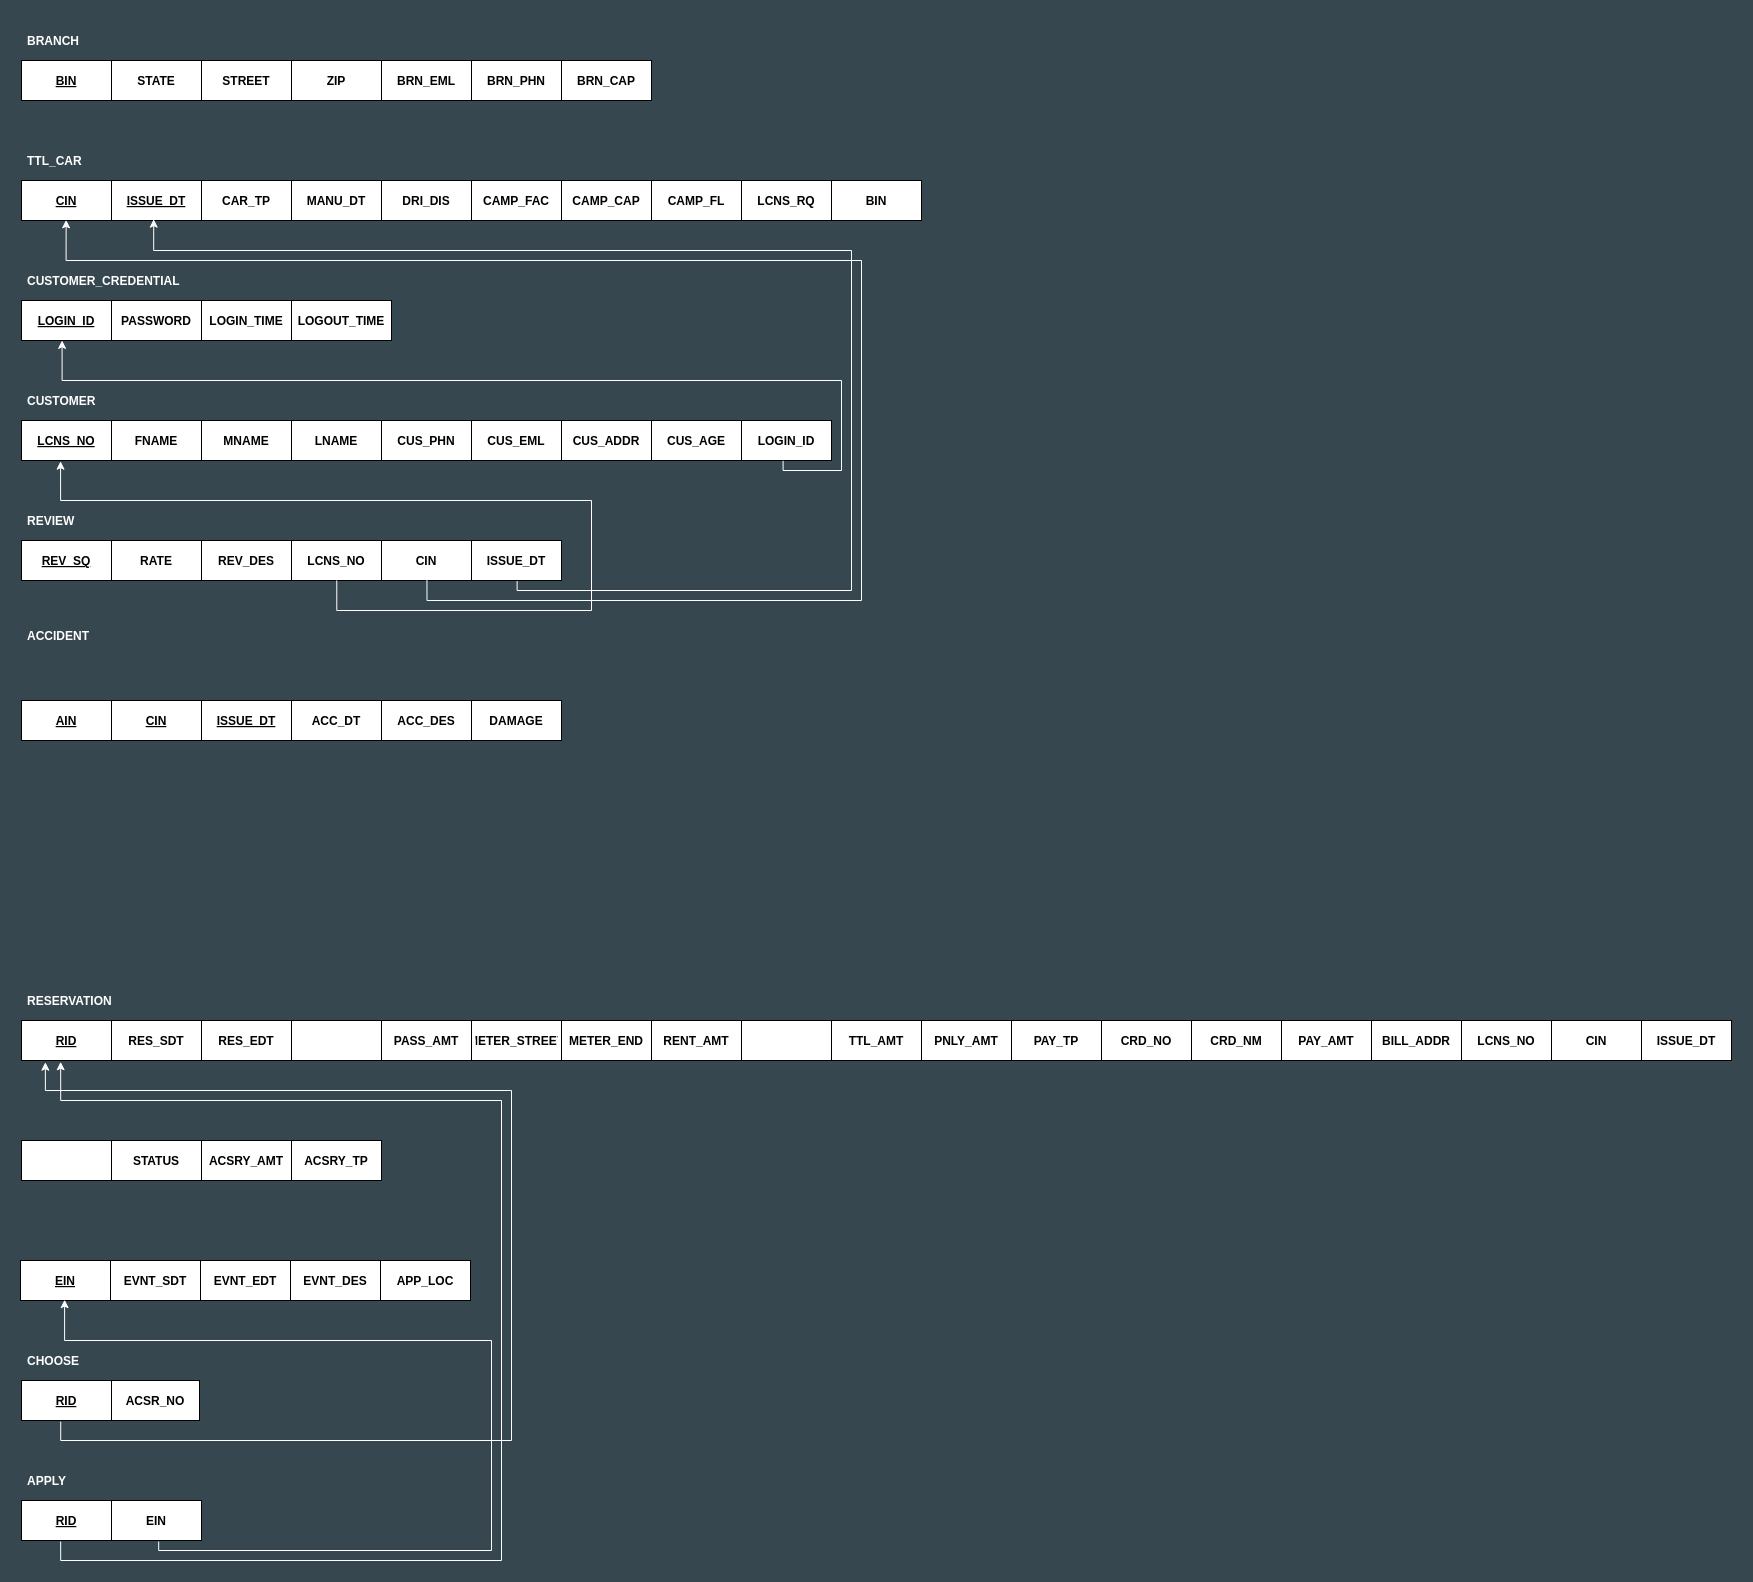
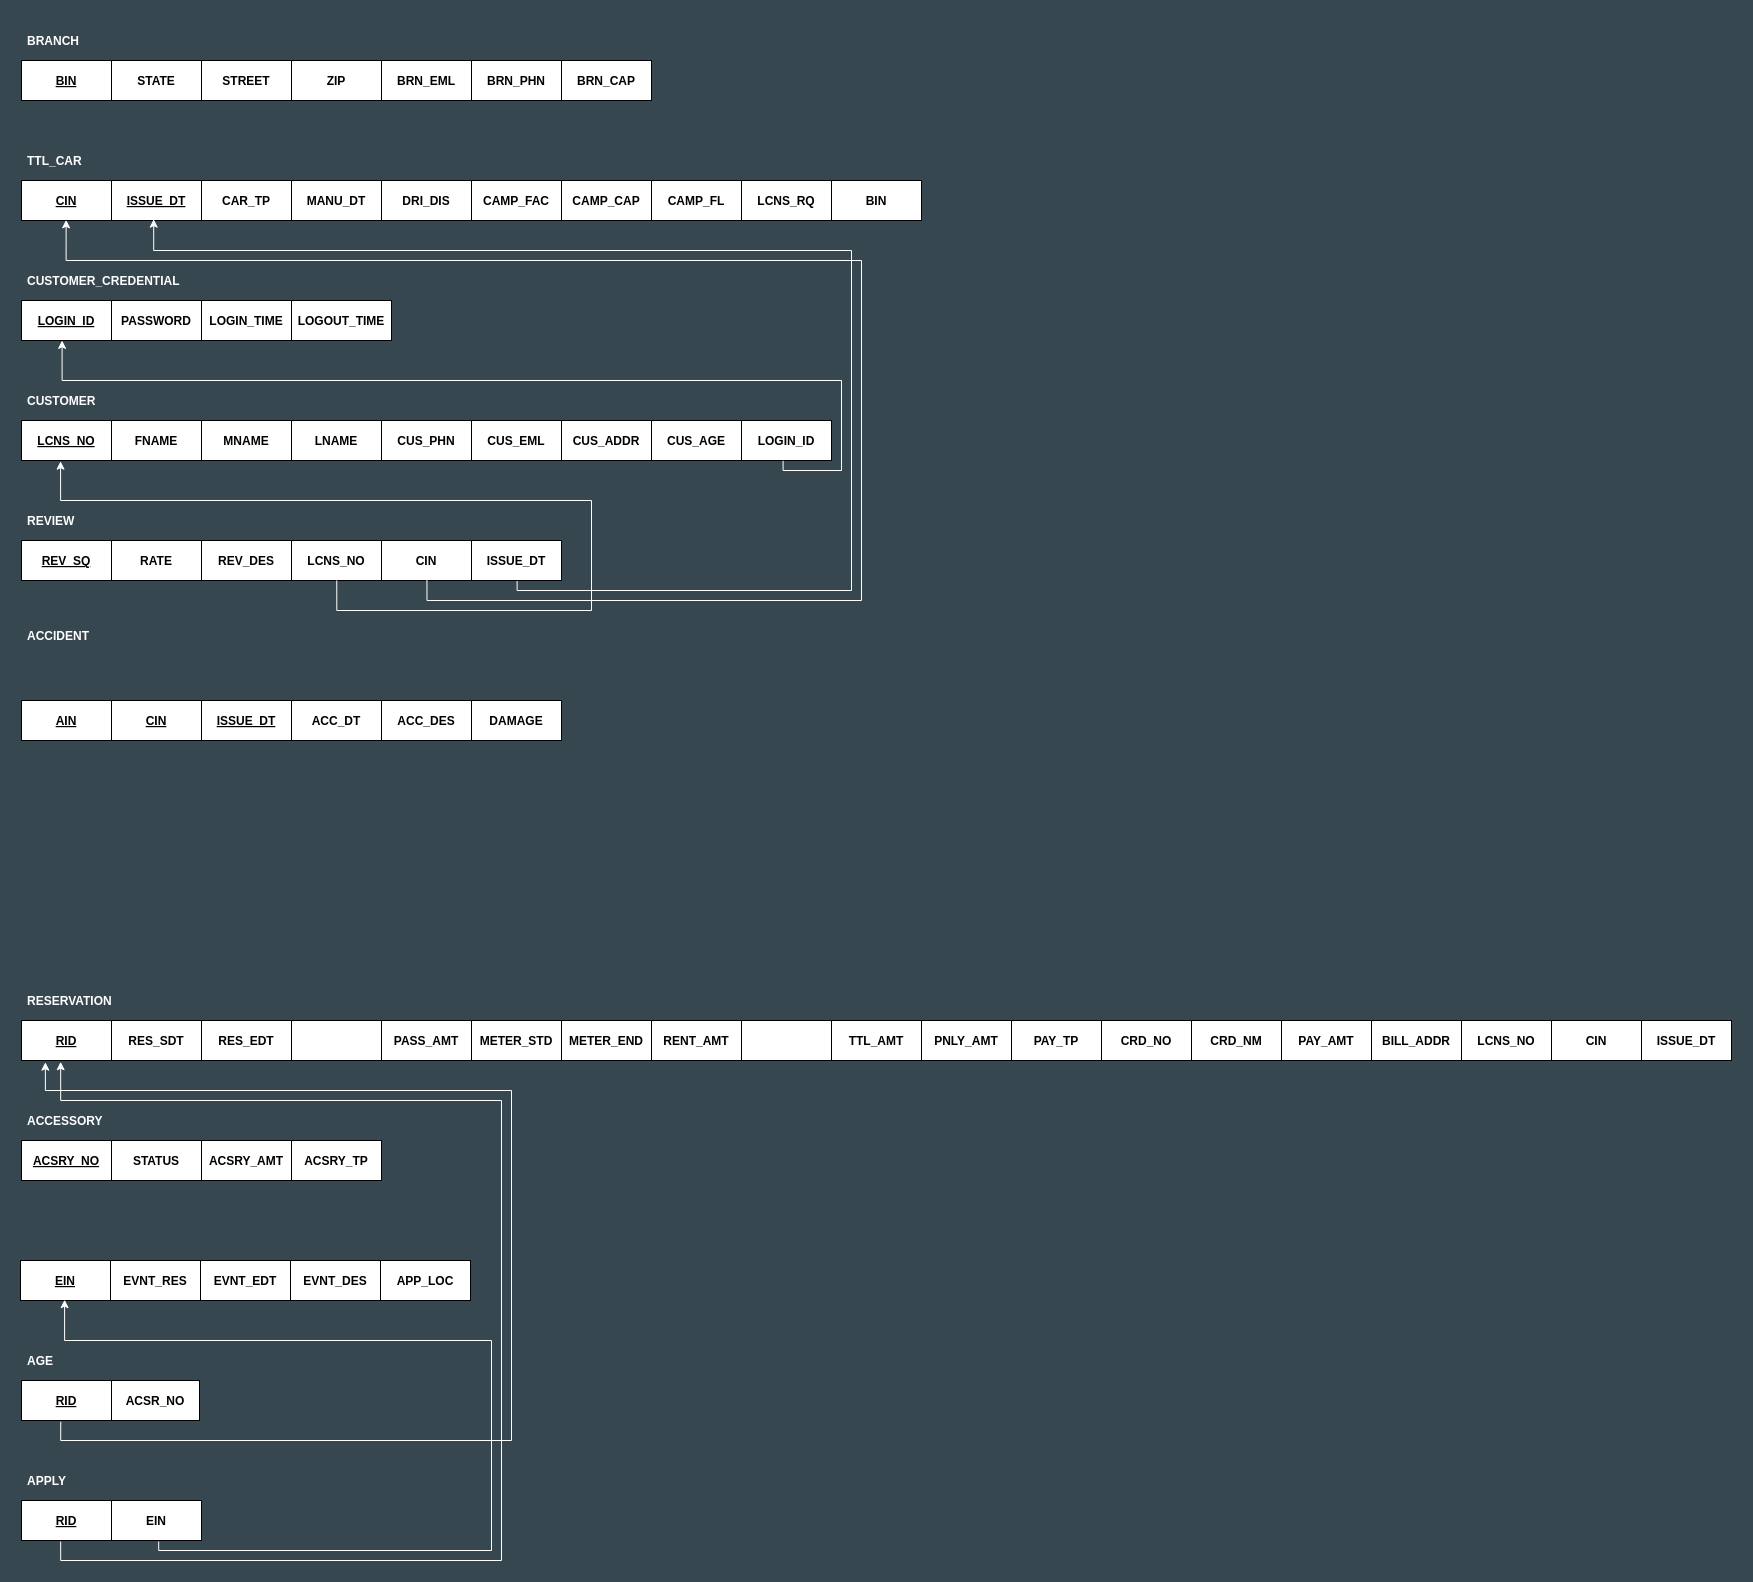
(516, 1041) -> (516, 1041)
none -> (67, 1121)
none -> (67, 1161)
(155, 1281) -> (155, 1281)
(47, 1361) -> (37, 1361)
